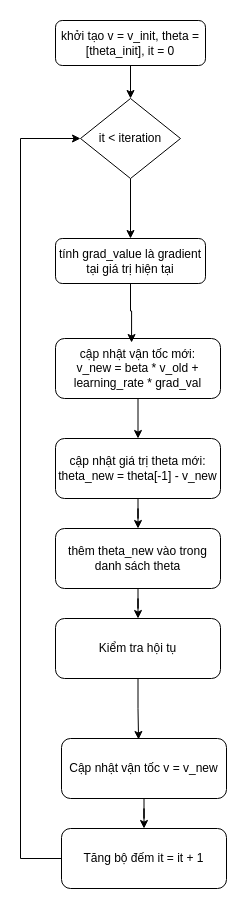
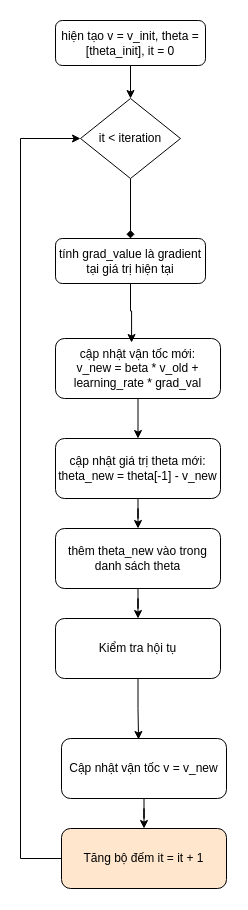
(131, 44) -> (131, 44)
(131, 230) -> (131, 230)
(144, 859) -> (144, 859)
